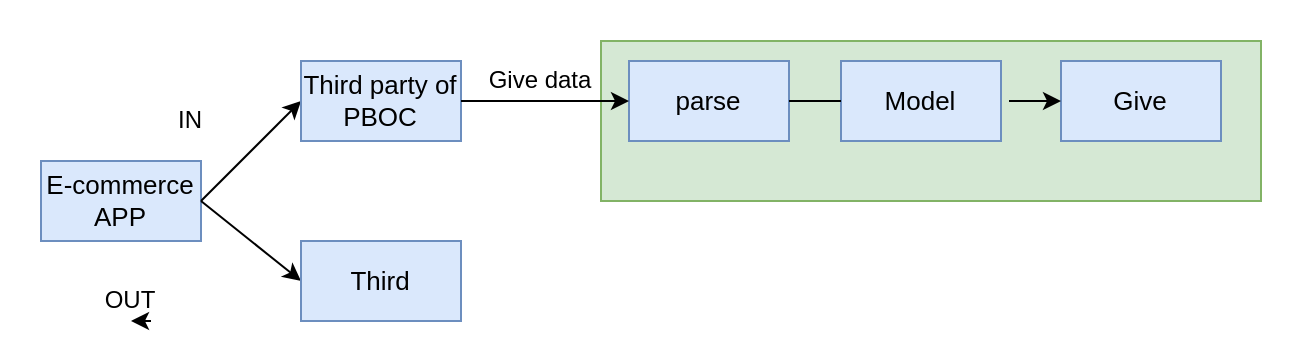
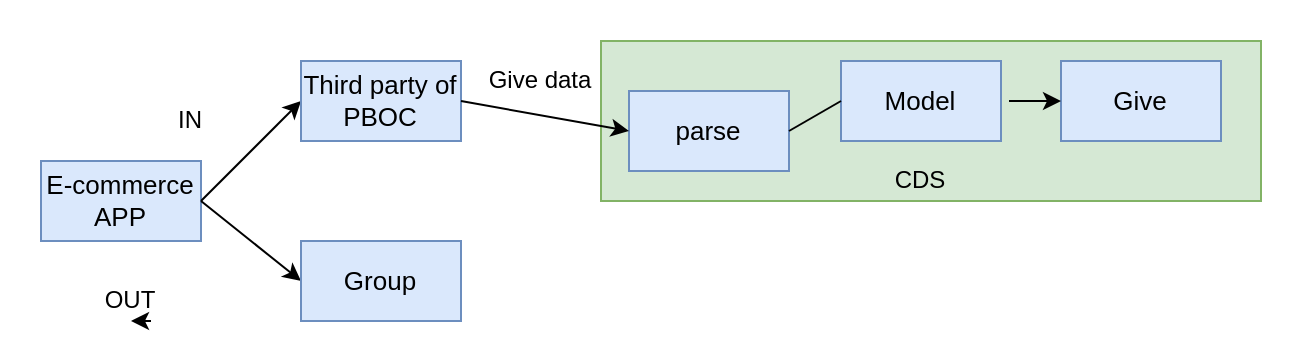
(709, 101) -> (709, 131)
none -> (921, 181)
(381, 281) -> (381, 281)
